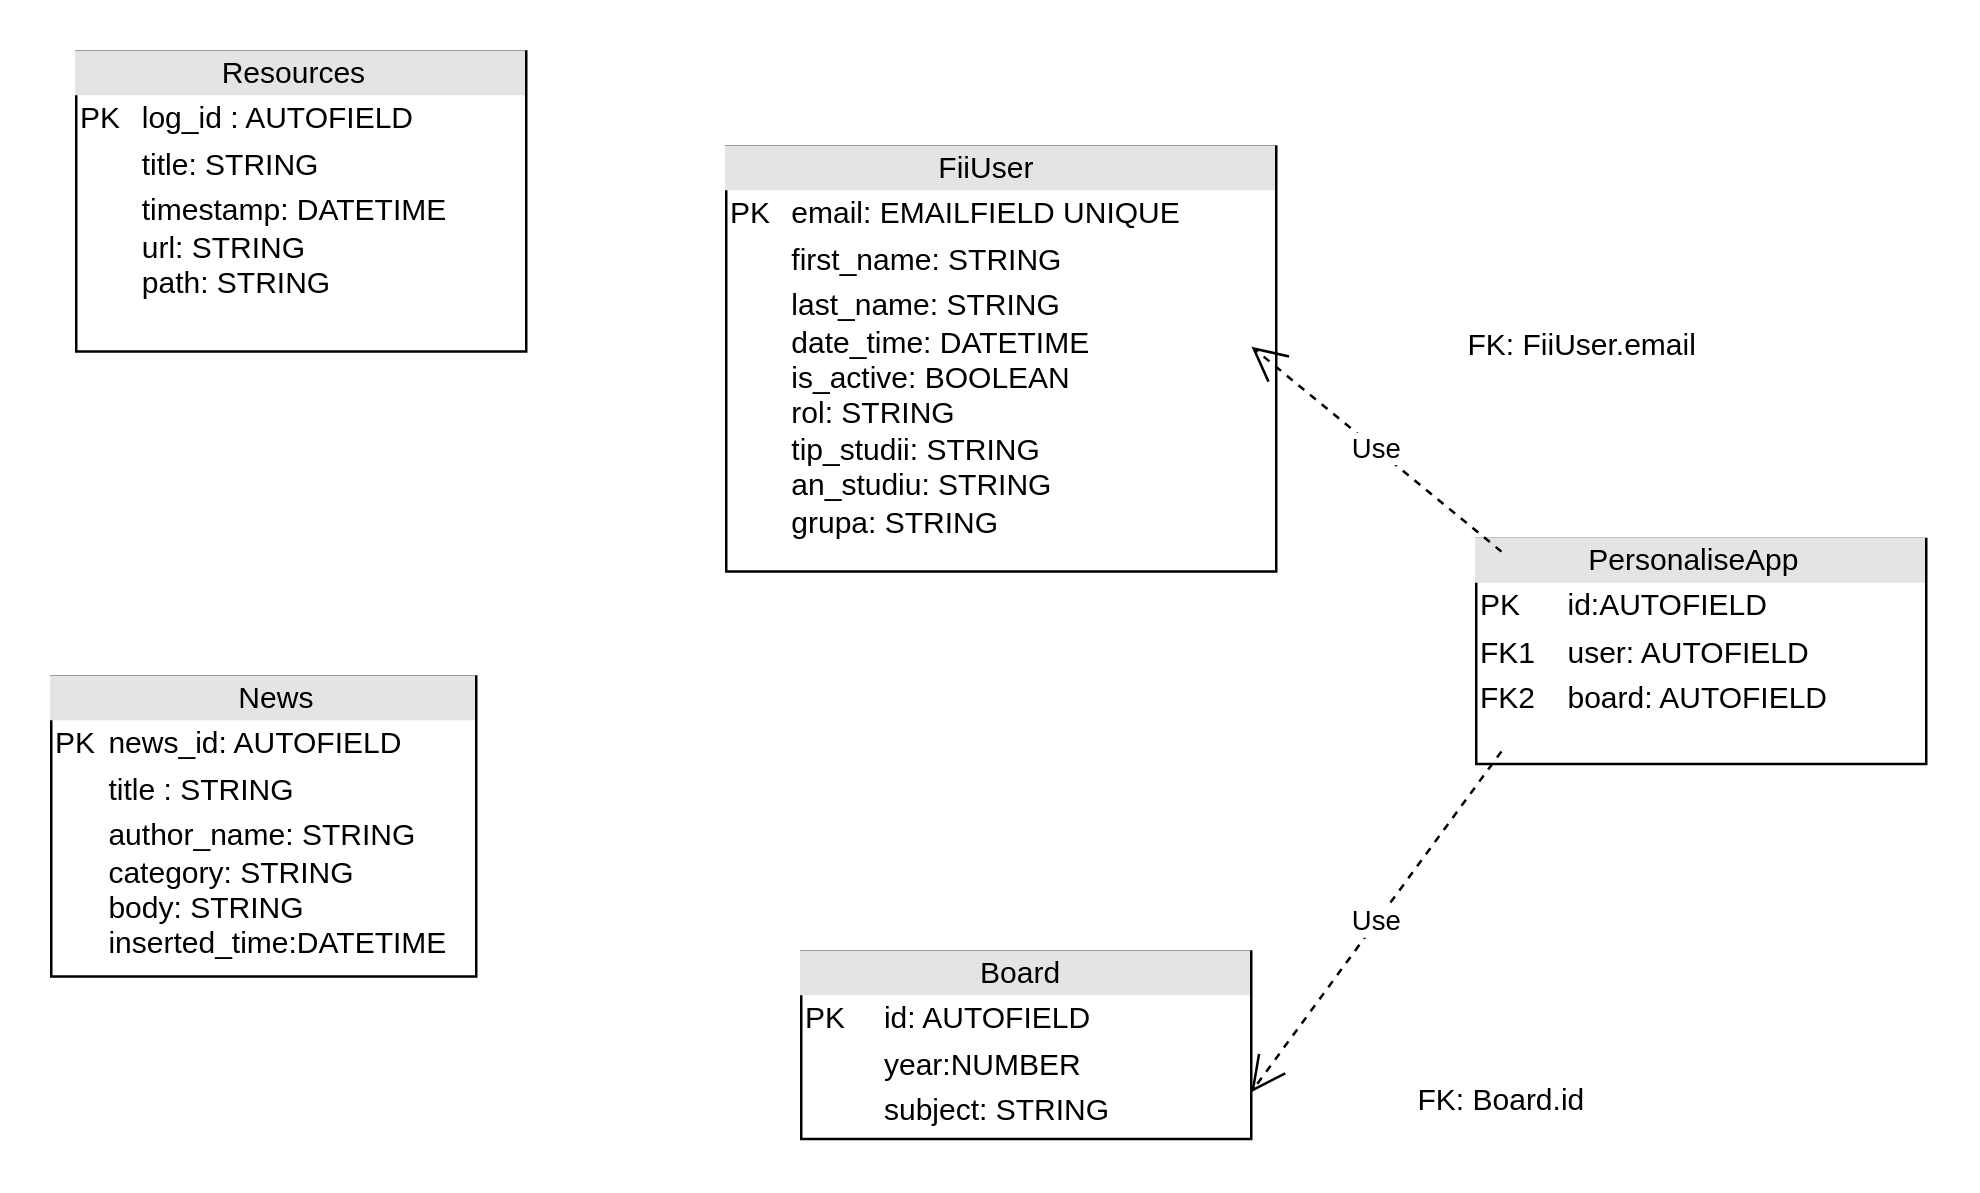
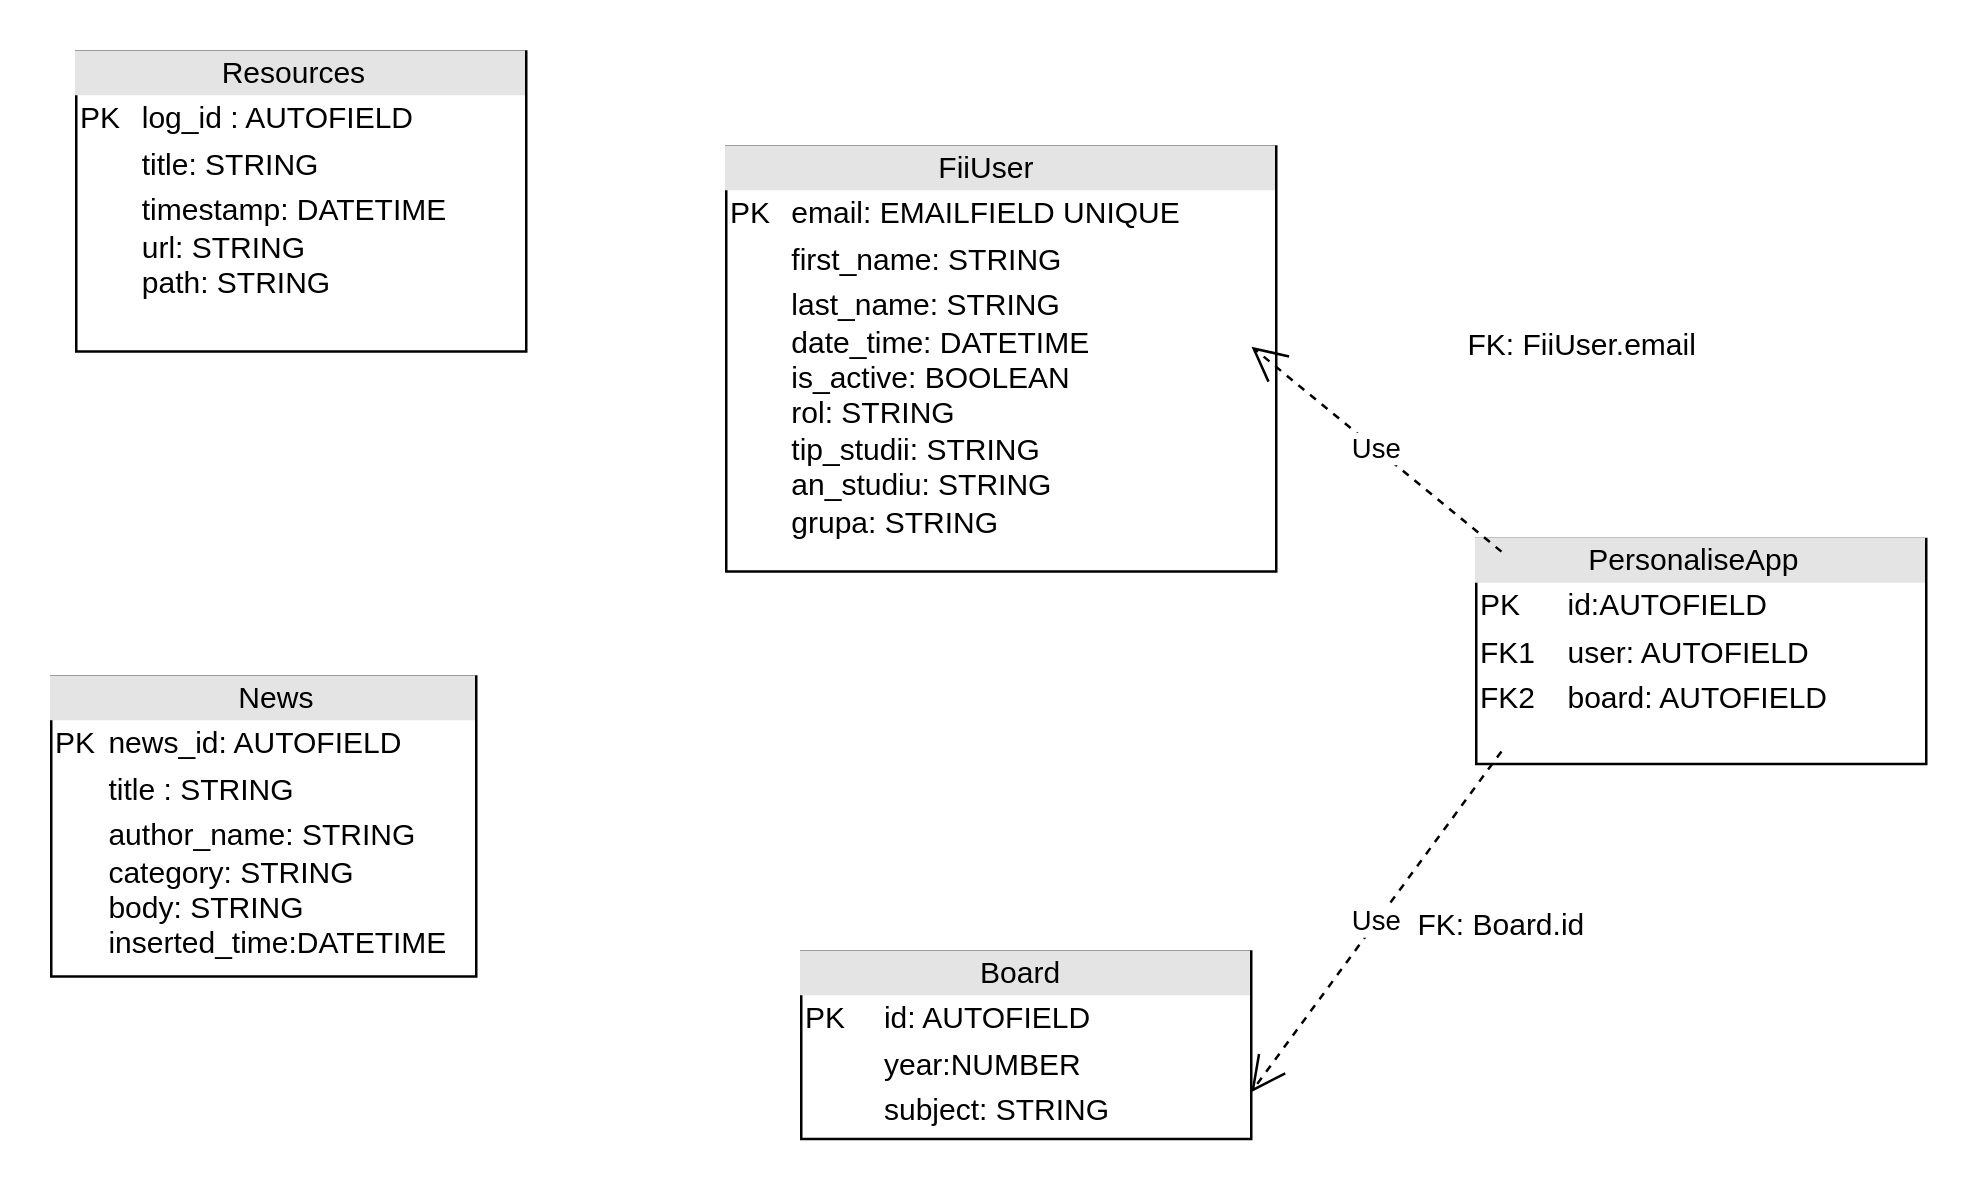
(1514, 1101) -> (1514, 926)
